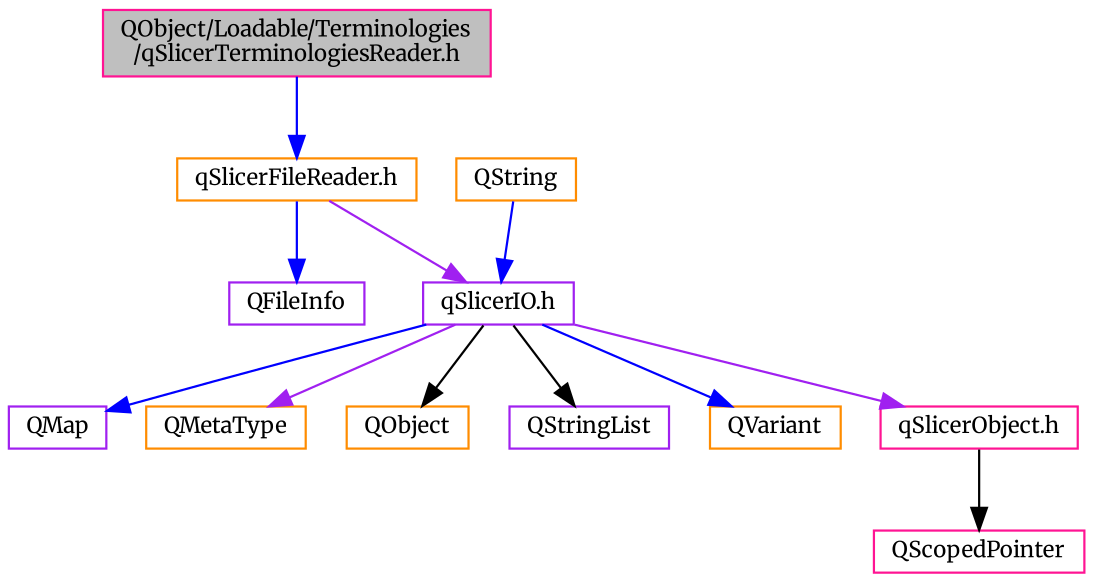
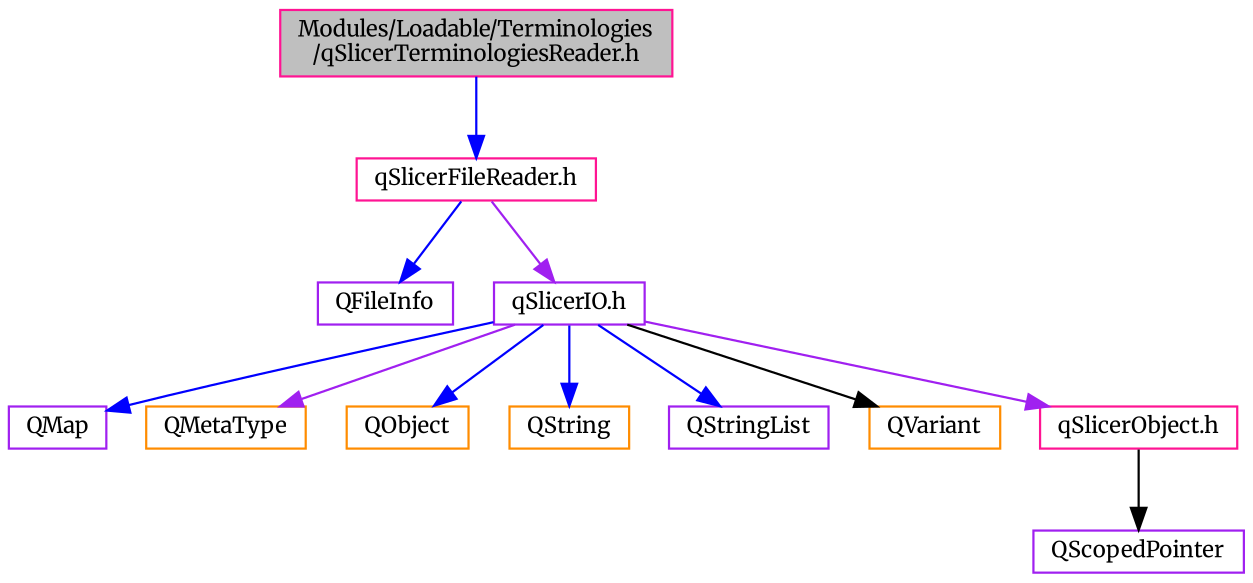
(297, 43) -> (476, 43)
(297, 179) -> (476, 179)
(509, 231) -> (569, 354)
(460, 357) -> (498, 359)
(537, 357) -> (650, 359)
(627, 361) -> (742, 362)
(979, 552) -> (1139, 552)
